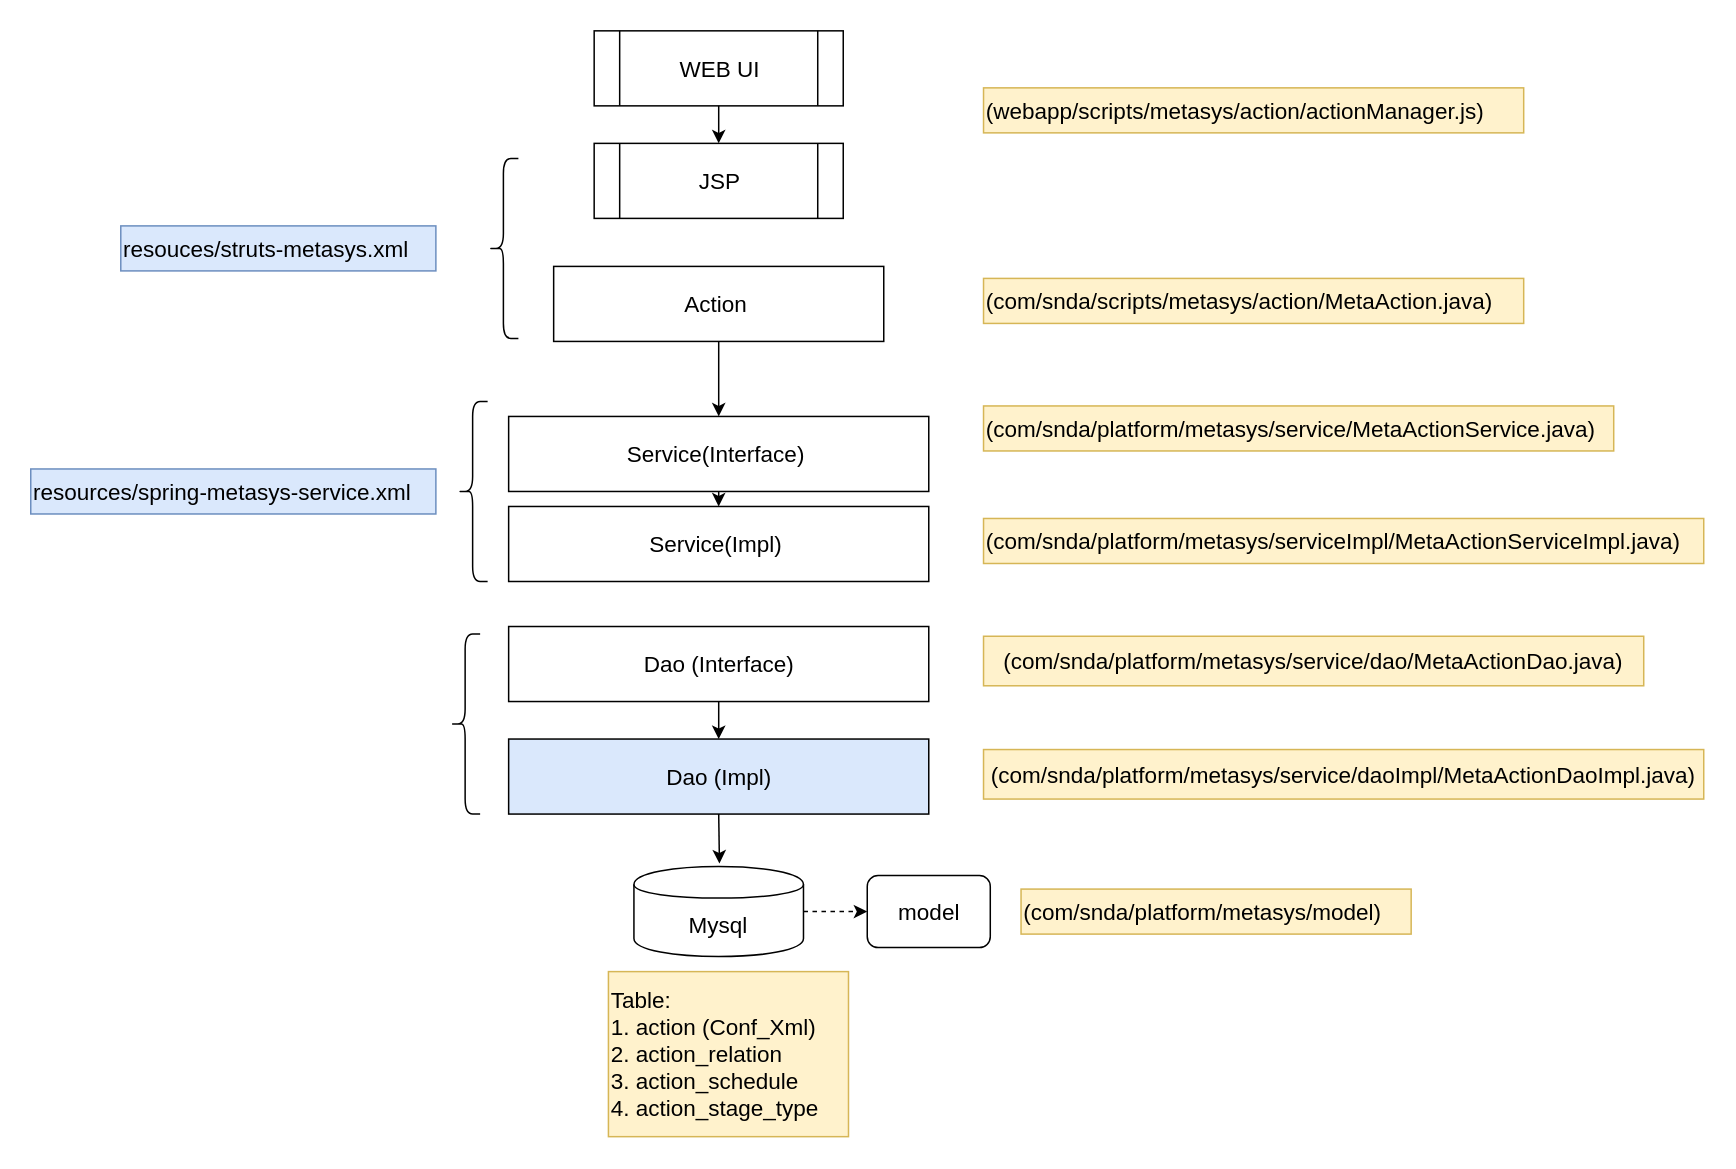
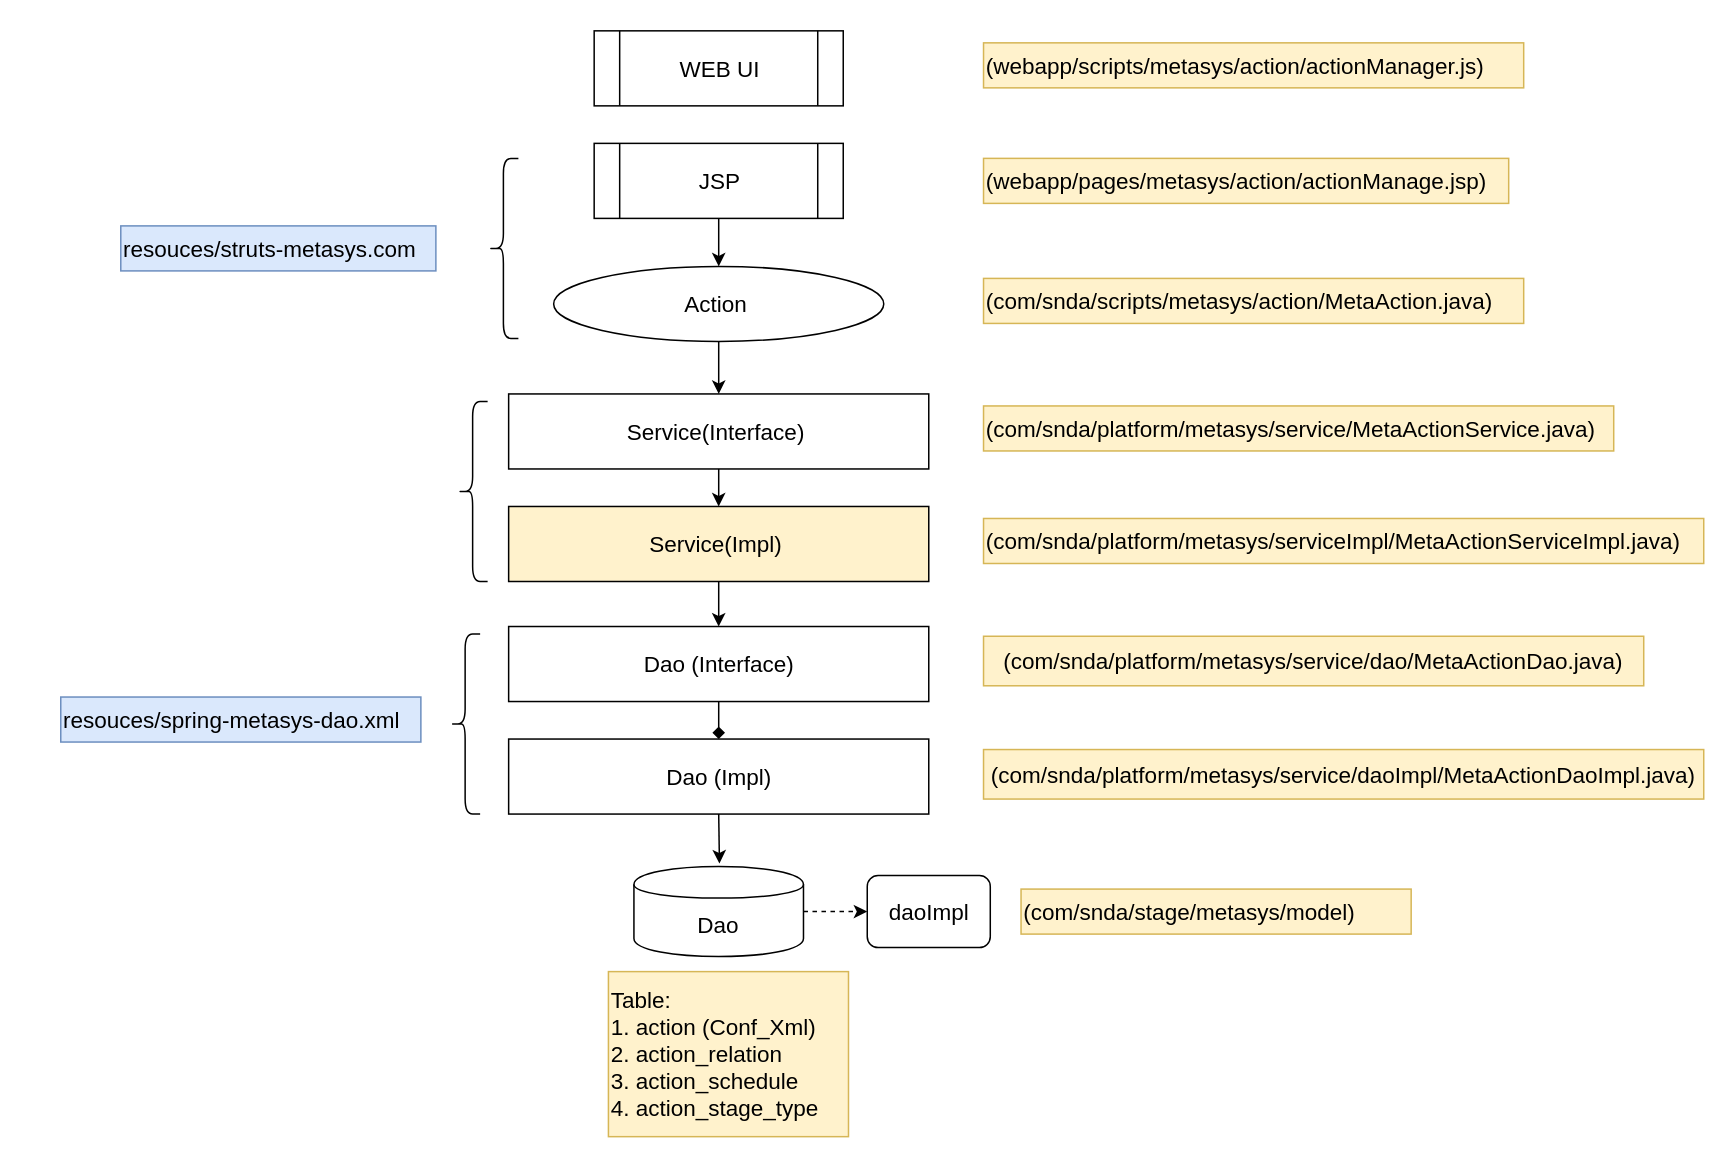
(1253, 110) -> (1253, 65)
(719, 119) -> none
none -> (1246, 181)
none -> (719, 237)
(255, 247) -> (257, 247)
(719, 304) -> (719, 304)
(719, 454) -> (719, 431)
(233, 491) -> none
(719, 544) -> (719, 544)
none -> (719, 598)
none -> (241, 719)
(719, 727) -> (719, 726)
(719, 776) -> (719, 776)
(1185, 910) -> (1173, 910)
(929, 911) -> (929, 911)
(719, 925) -> (719, 925)
